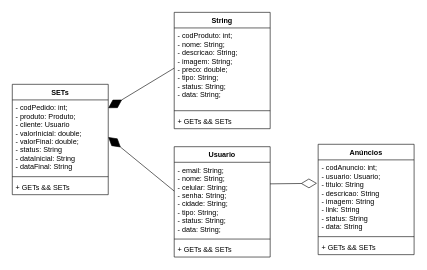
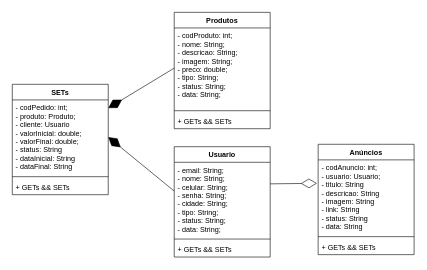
(222, 20) -> (222, 20)
